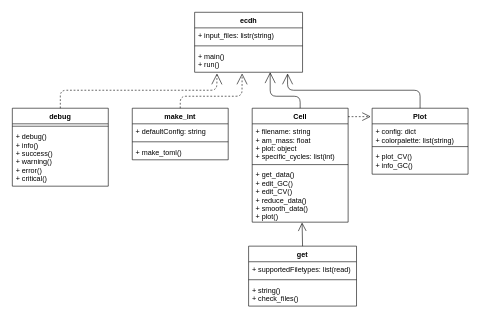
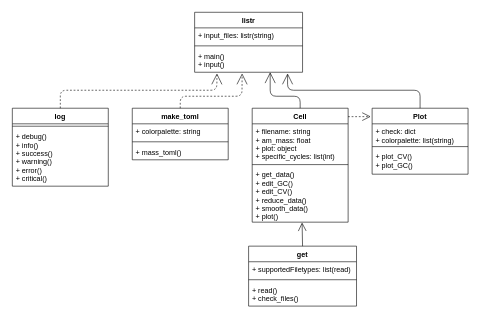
(248, 20) -> (248, 20)
(212, 56) -> (212, 56)
(60, 116) -> (60, 116)
(180, 116) -> (180, 116)
(176, 132) -> (174, 132)
(399, 132) -> (398, 132)
(160, 152) -> (160, 152)
(396, 157) -> (396, 157)
(270, 290) -> (267, 290)
